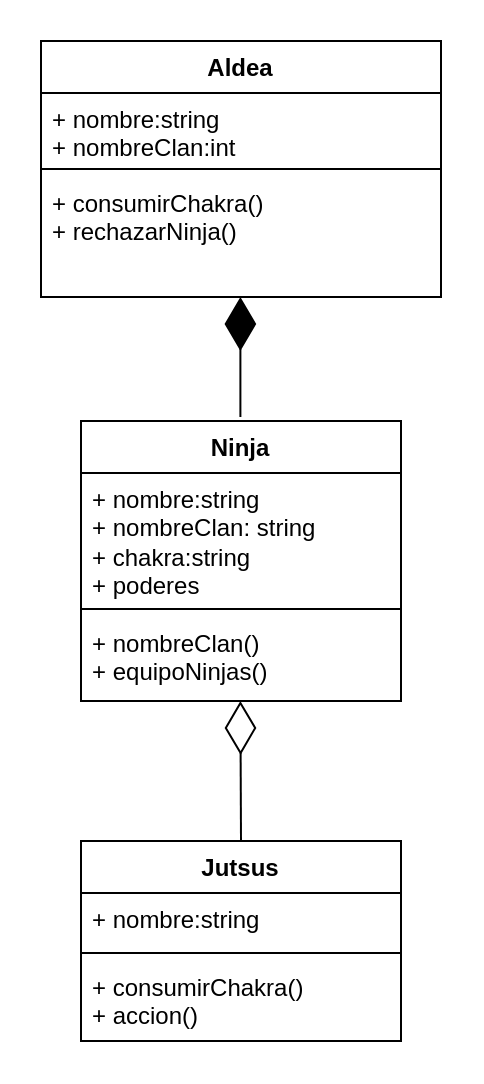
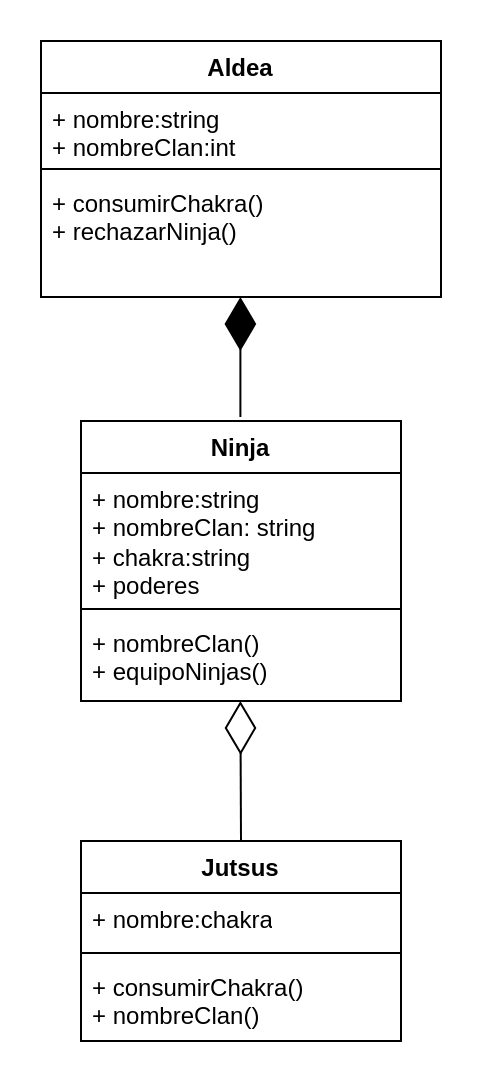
(184, 921) -> (188, 921)
(208, 1004) -> (208, 1004)
